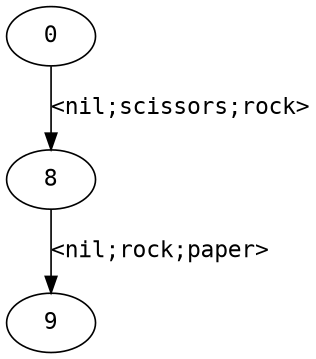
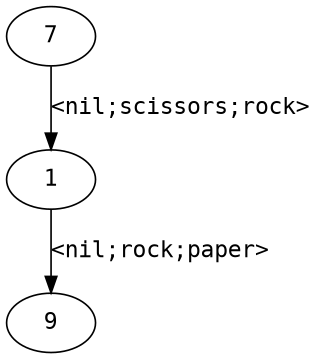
(51, 36) -> (51, 36)
(51, 180) -> (51, 180)
